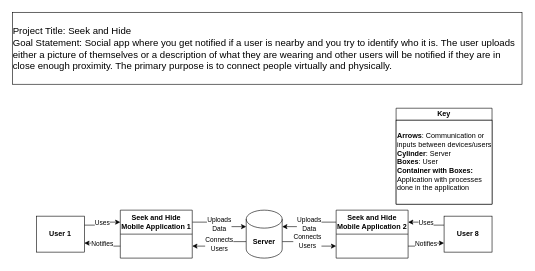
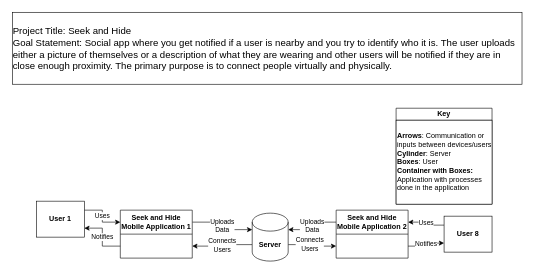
(60, 234) -> (60, 219)
(264, 234) -> (270, 237)
